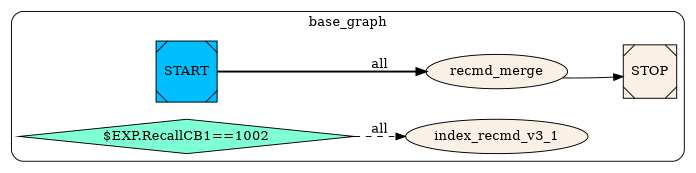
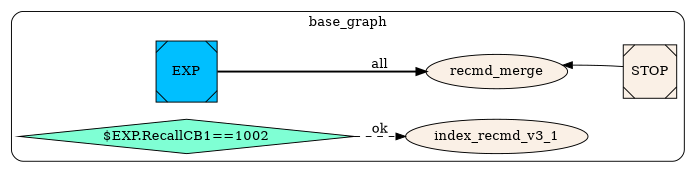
(187, 72) -> (187, 72)
(588, 78) -> (598, 65)
(380, 129) -> (380, 129)
